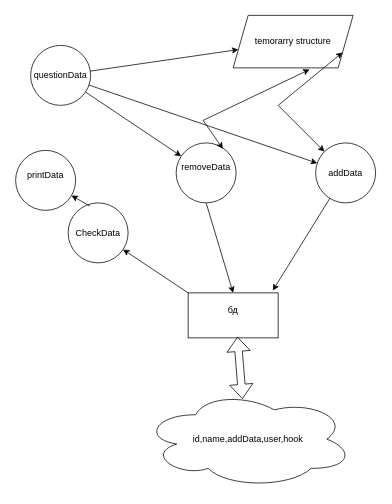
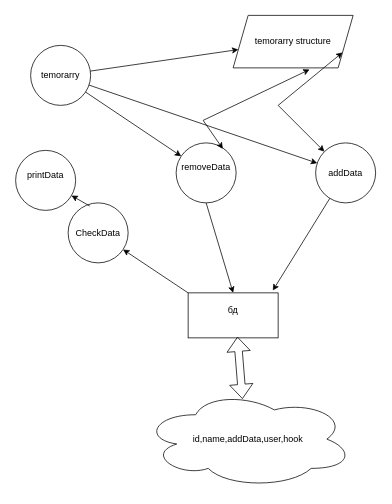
(60, 75) -> (60, 75)
